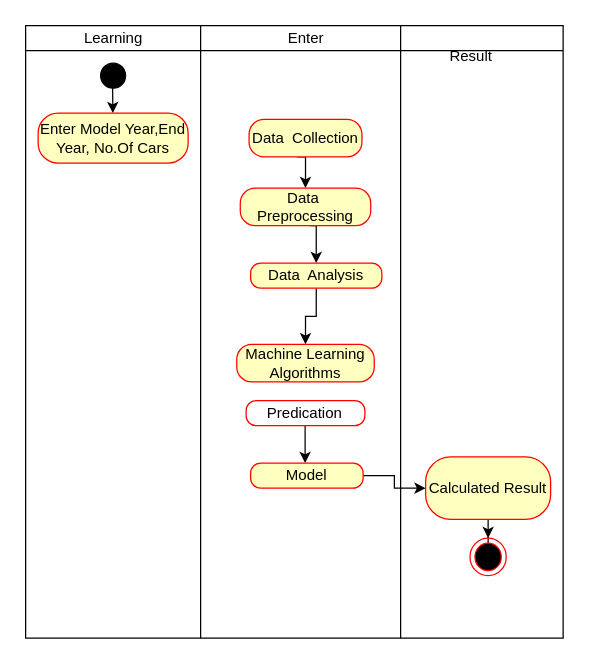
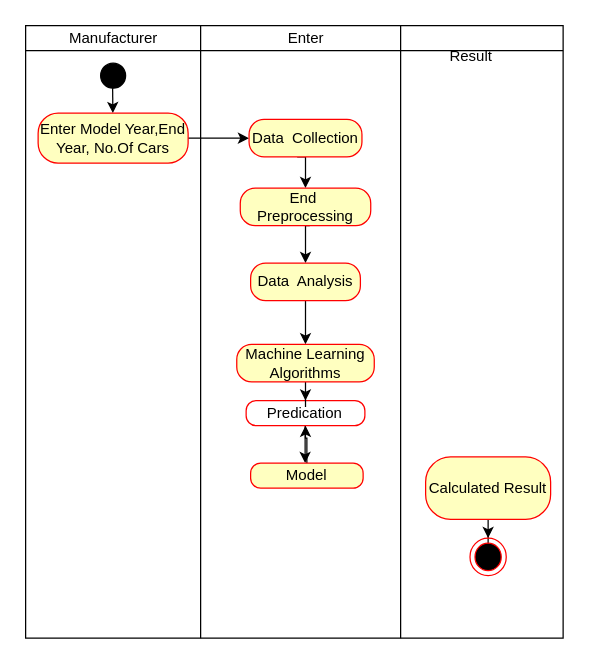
(114, 38) -> (114, 38)
none -> (215, 138)
(306, 207) -> (306, 207)
(316, 276) -> (306, 282)
none -> (306, 407)
(394, 478) -> (307, 460)
